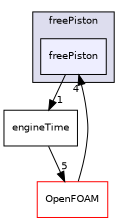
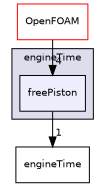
(73, 21) -> (53, 58)
(55, 159) -> none
